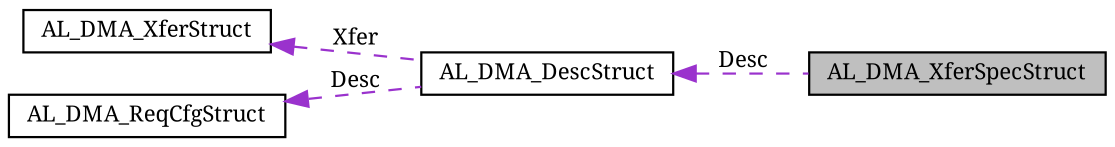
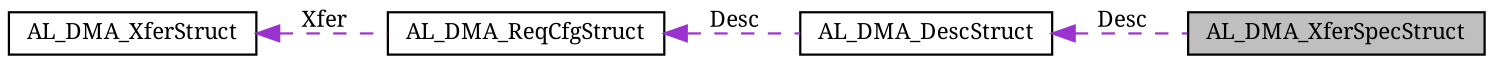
(357, 53) -> (334, 33)
